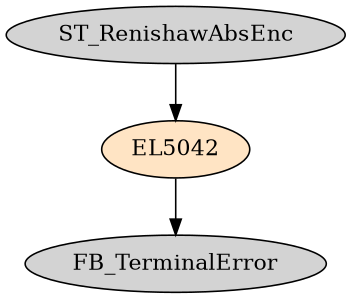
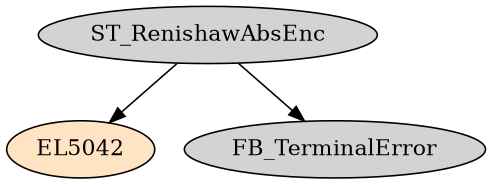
(176, 199) -> (265, 87)
